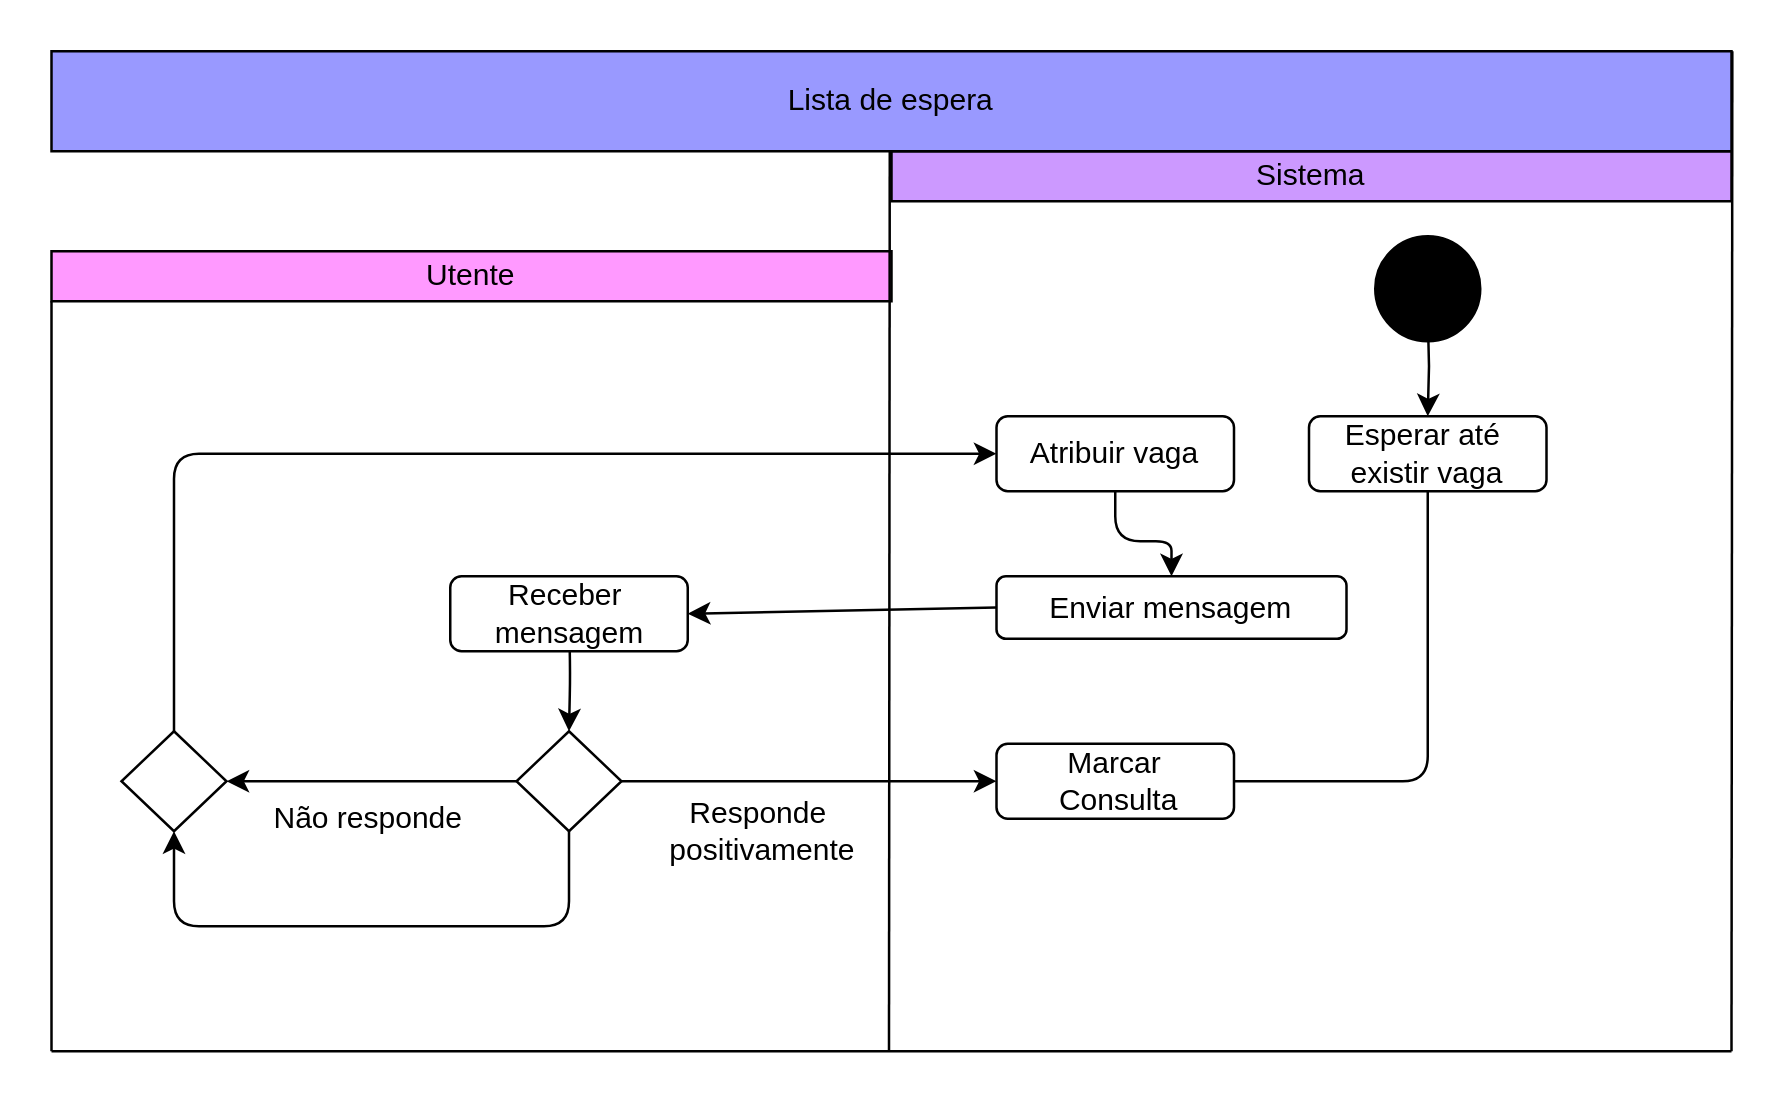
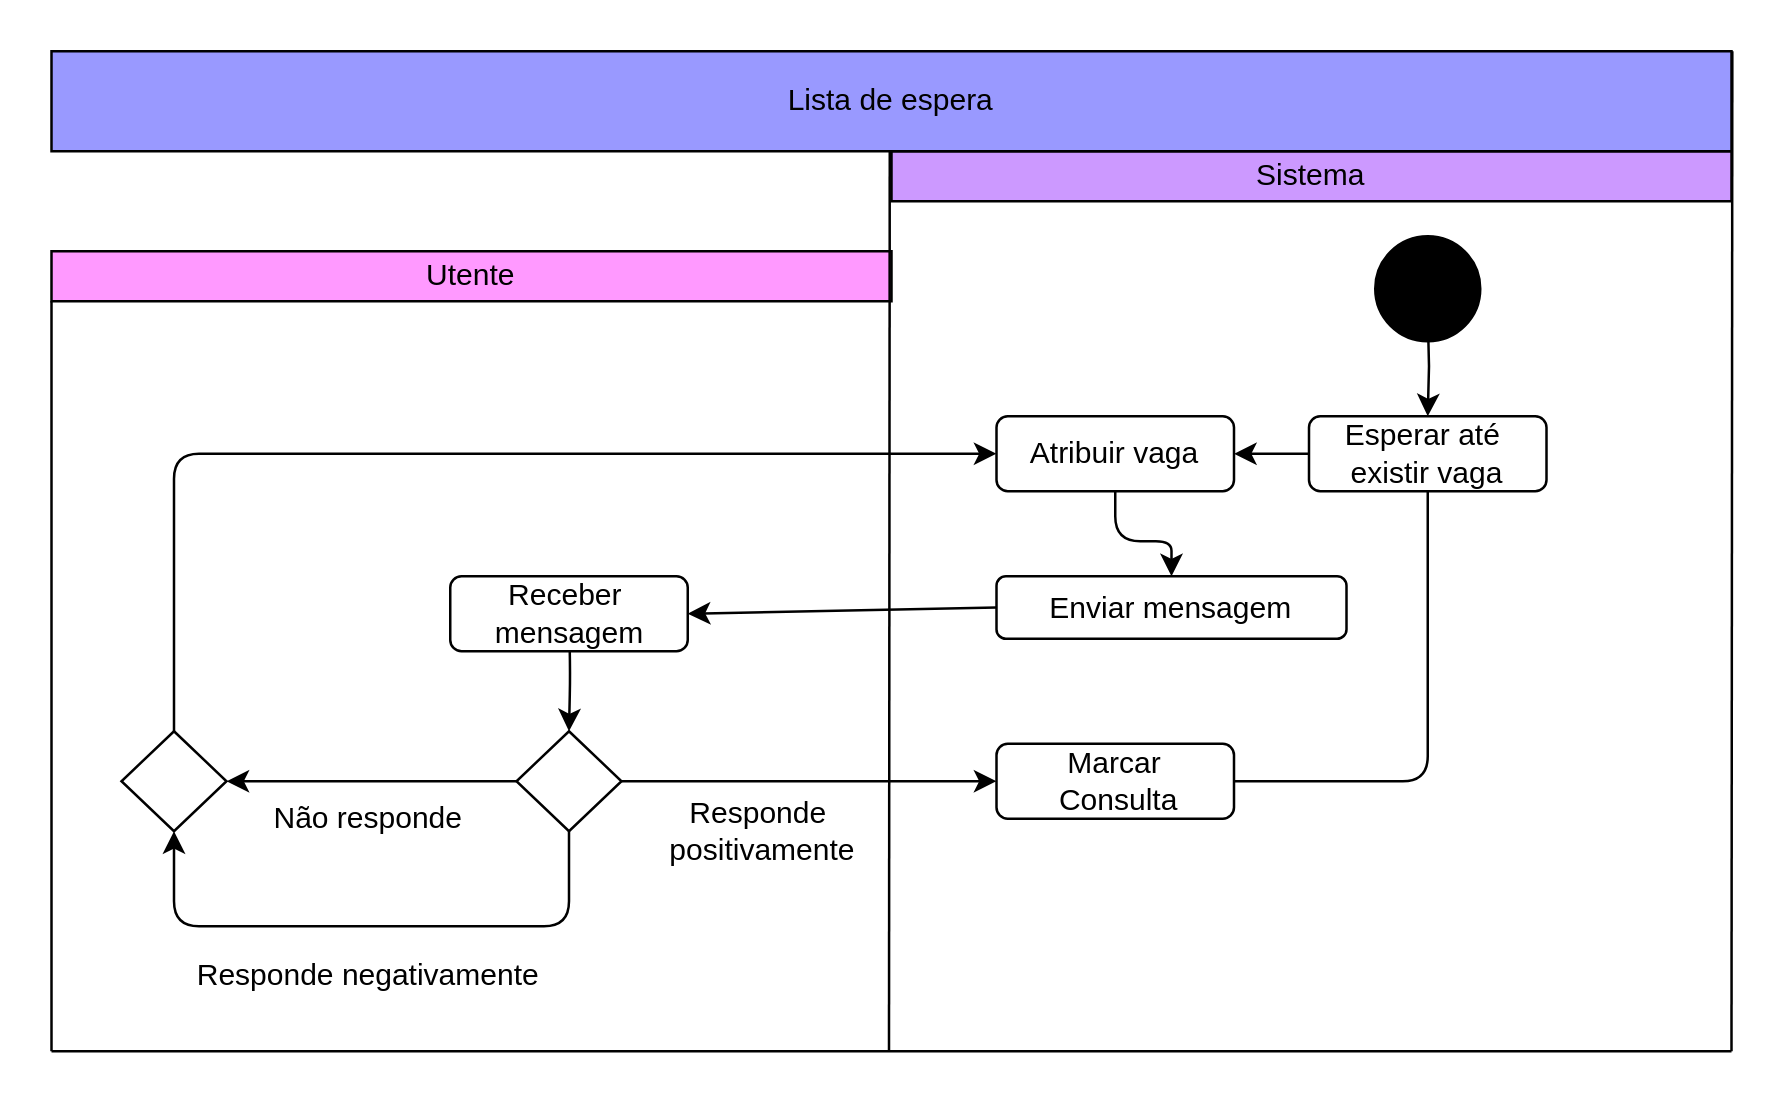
none -> (1263, 454)
none -> (369, 976)
